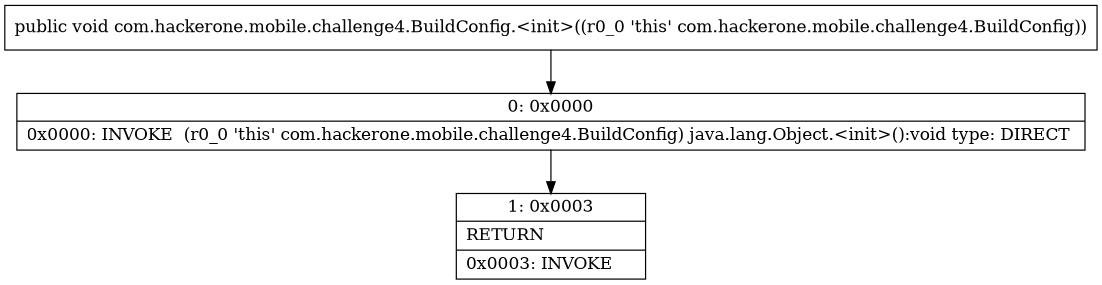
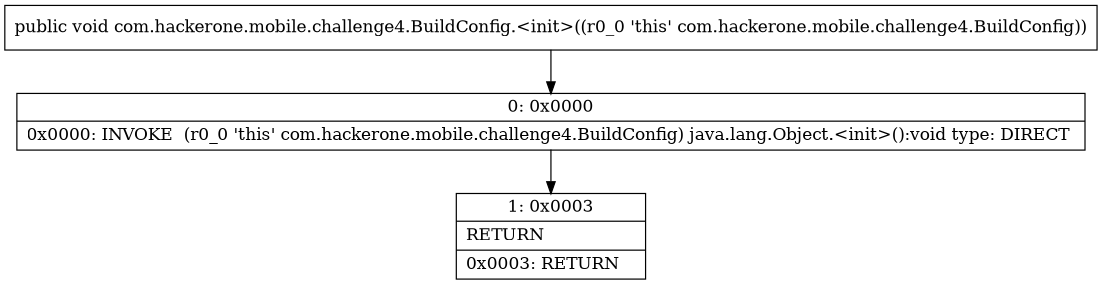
(548, 264) -> (551, 264)
